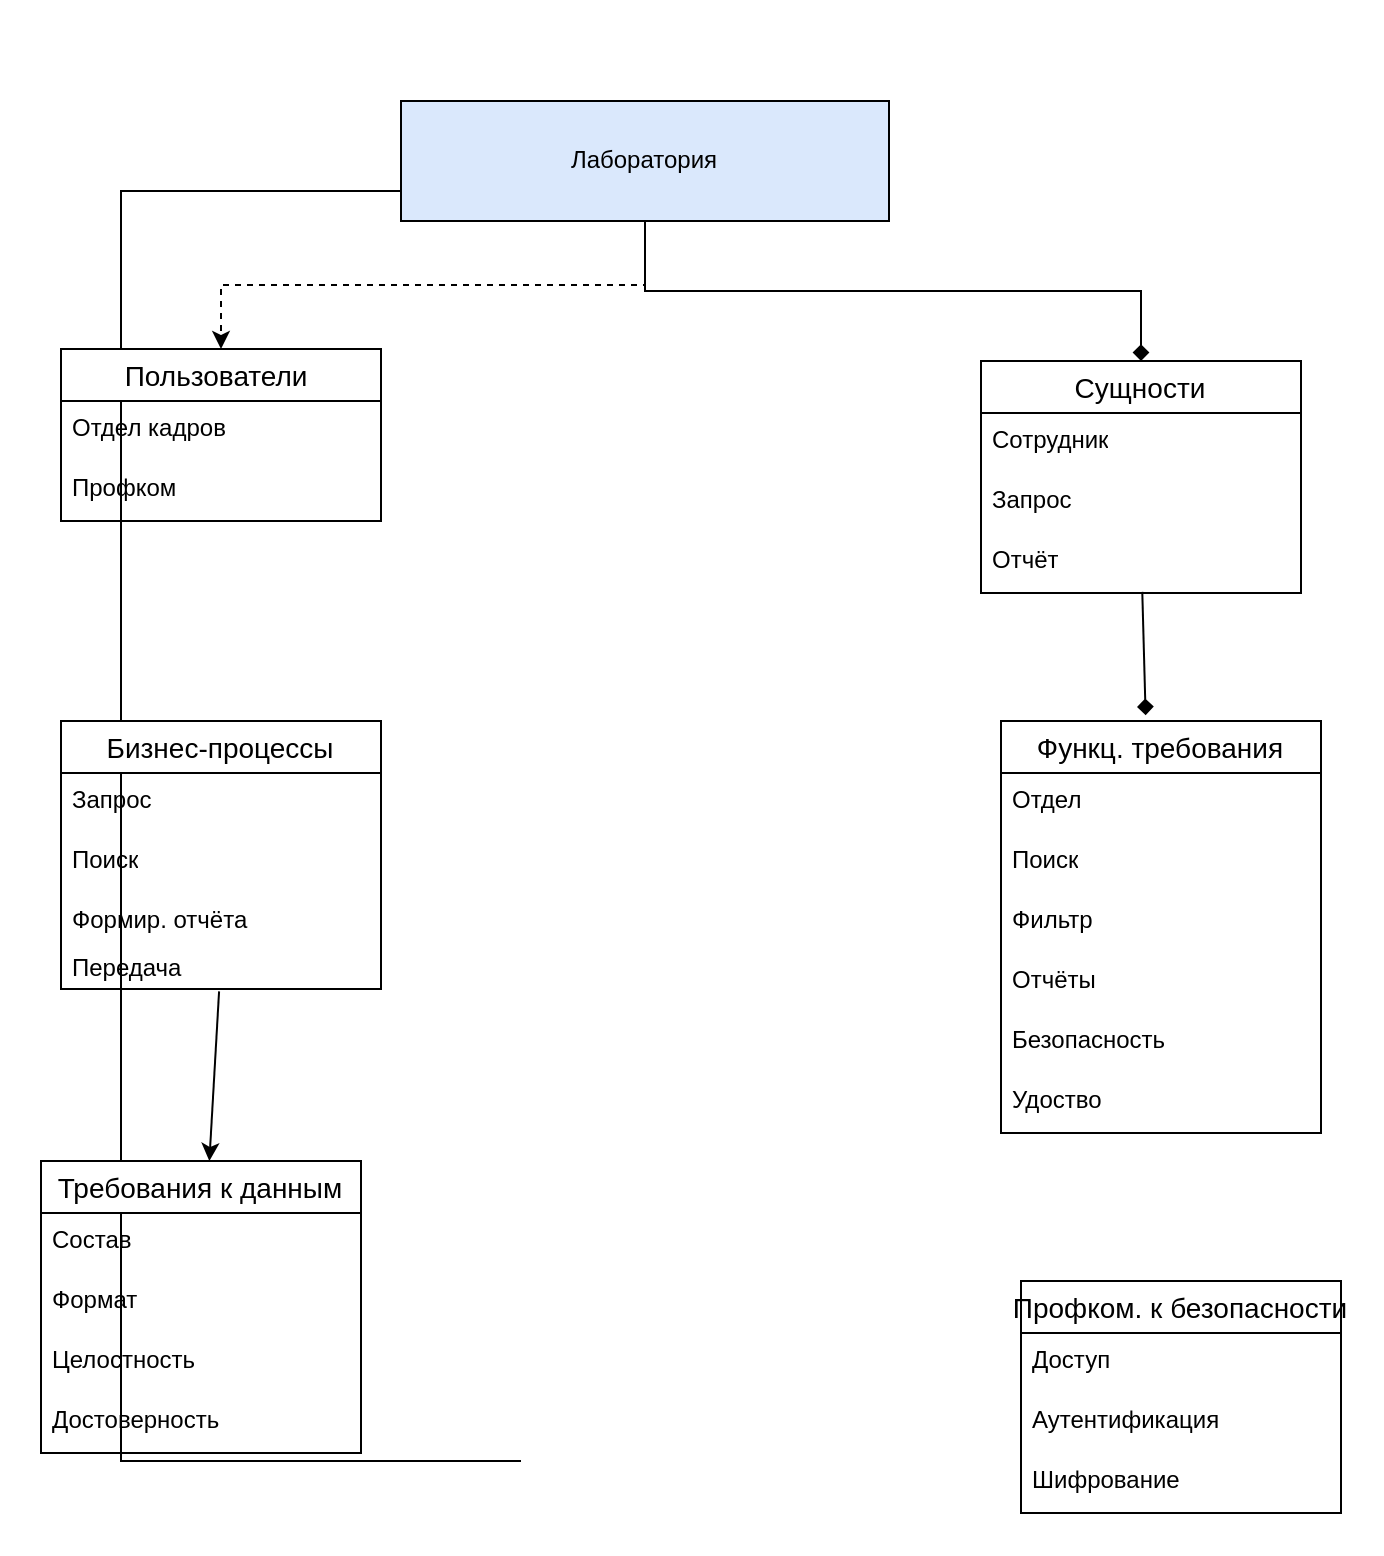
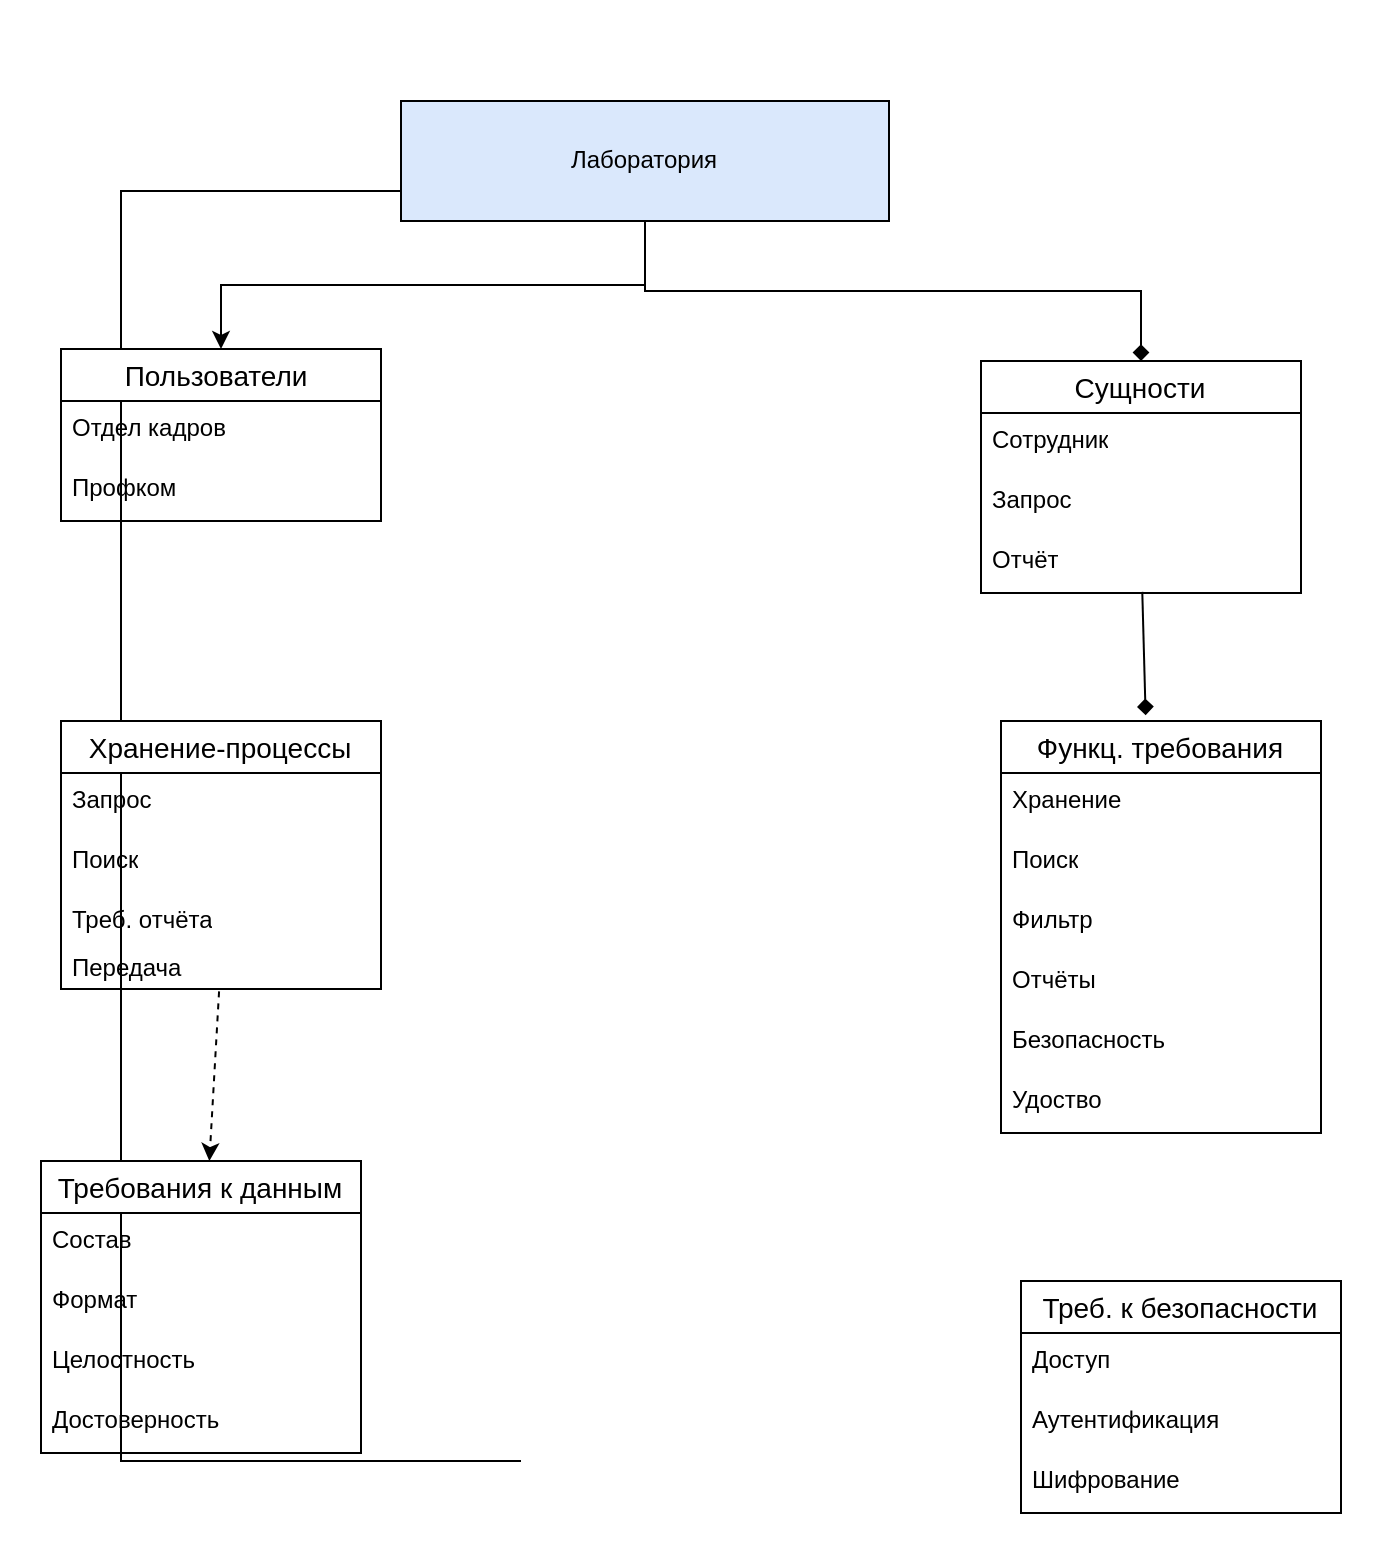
(407, 285) -> (407, 285)
(220, 749) -> (220, 749)
(1047, 801) -> (1067, 801)
(161, 921) -> (147, 921)
(215, 1071) -> (215, 1071)
(1180, 1309) -> (1180, 1309)
